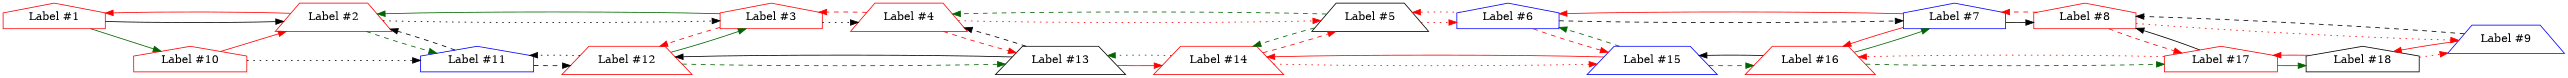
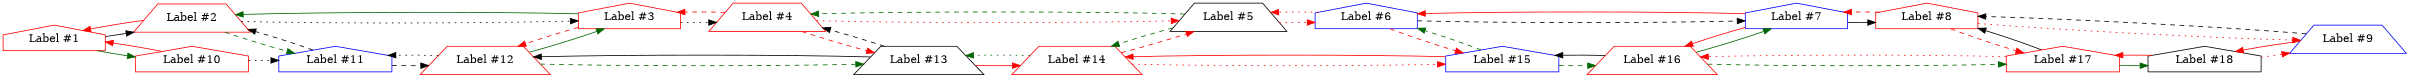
(249, 43) -> (138, 47)
(1652, 60) -> (1502, 60)
